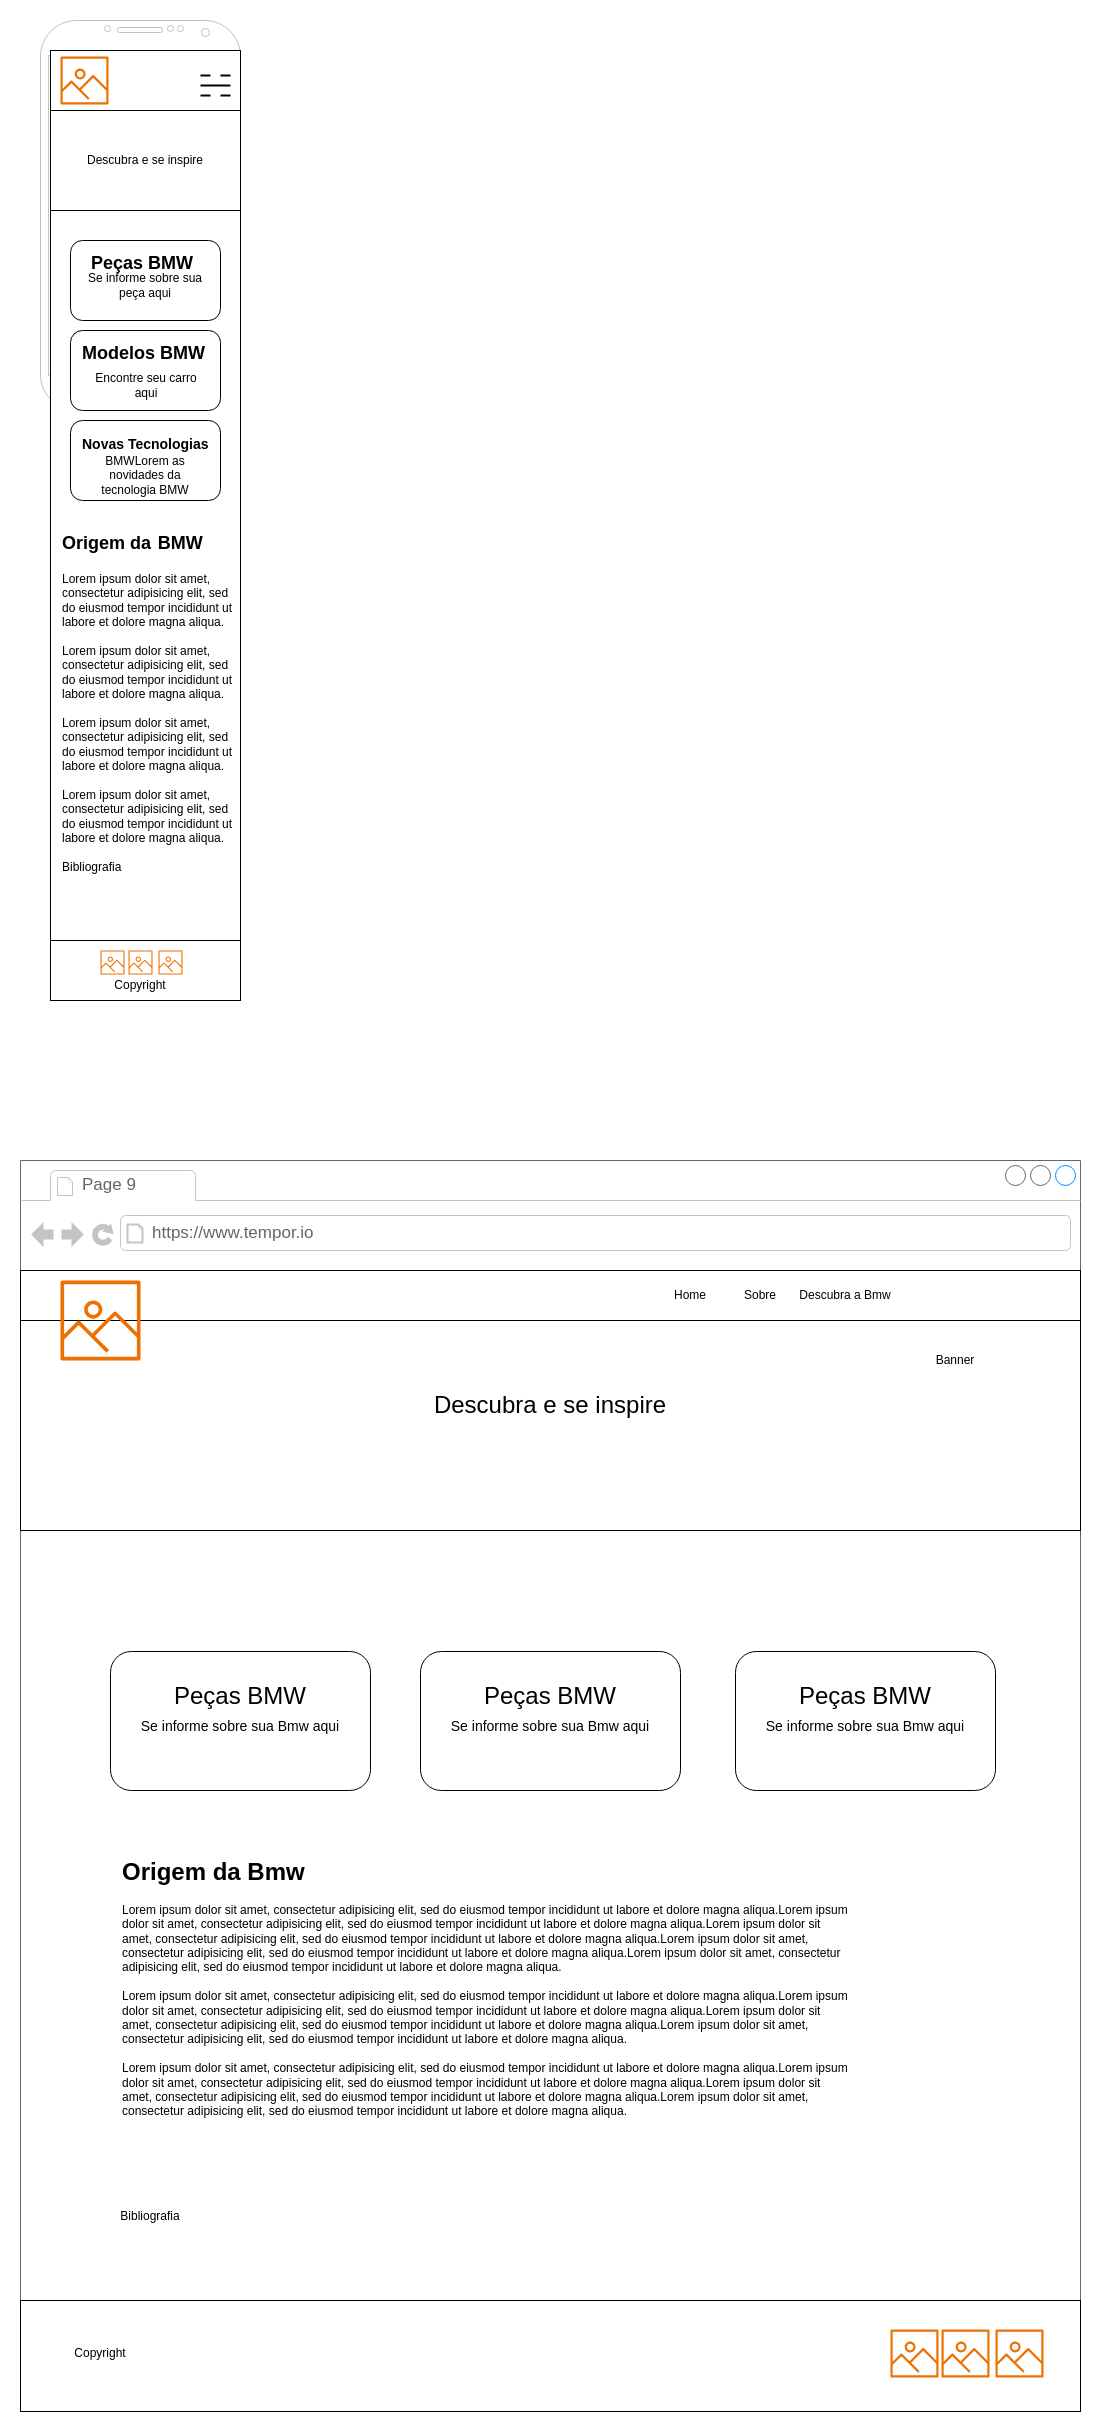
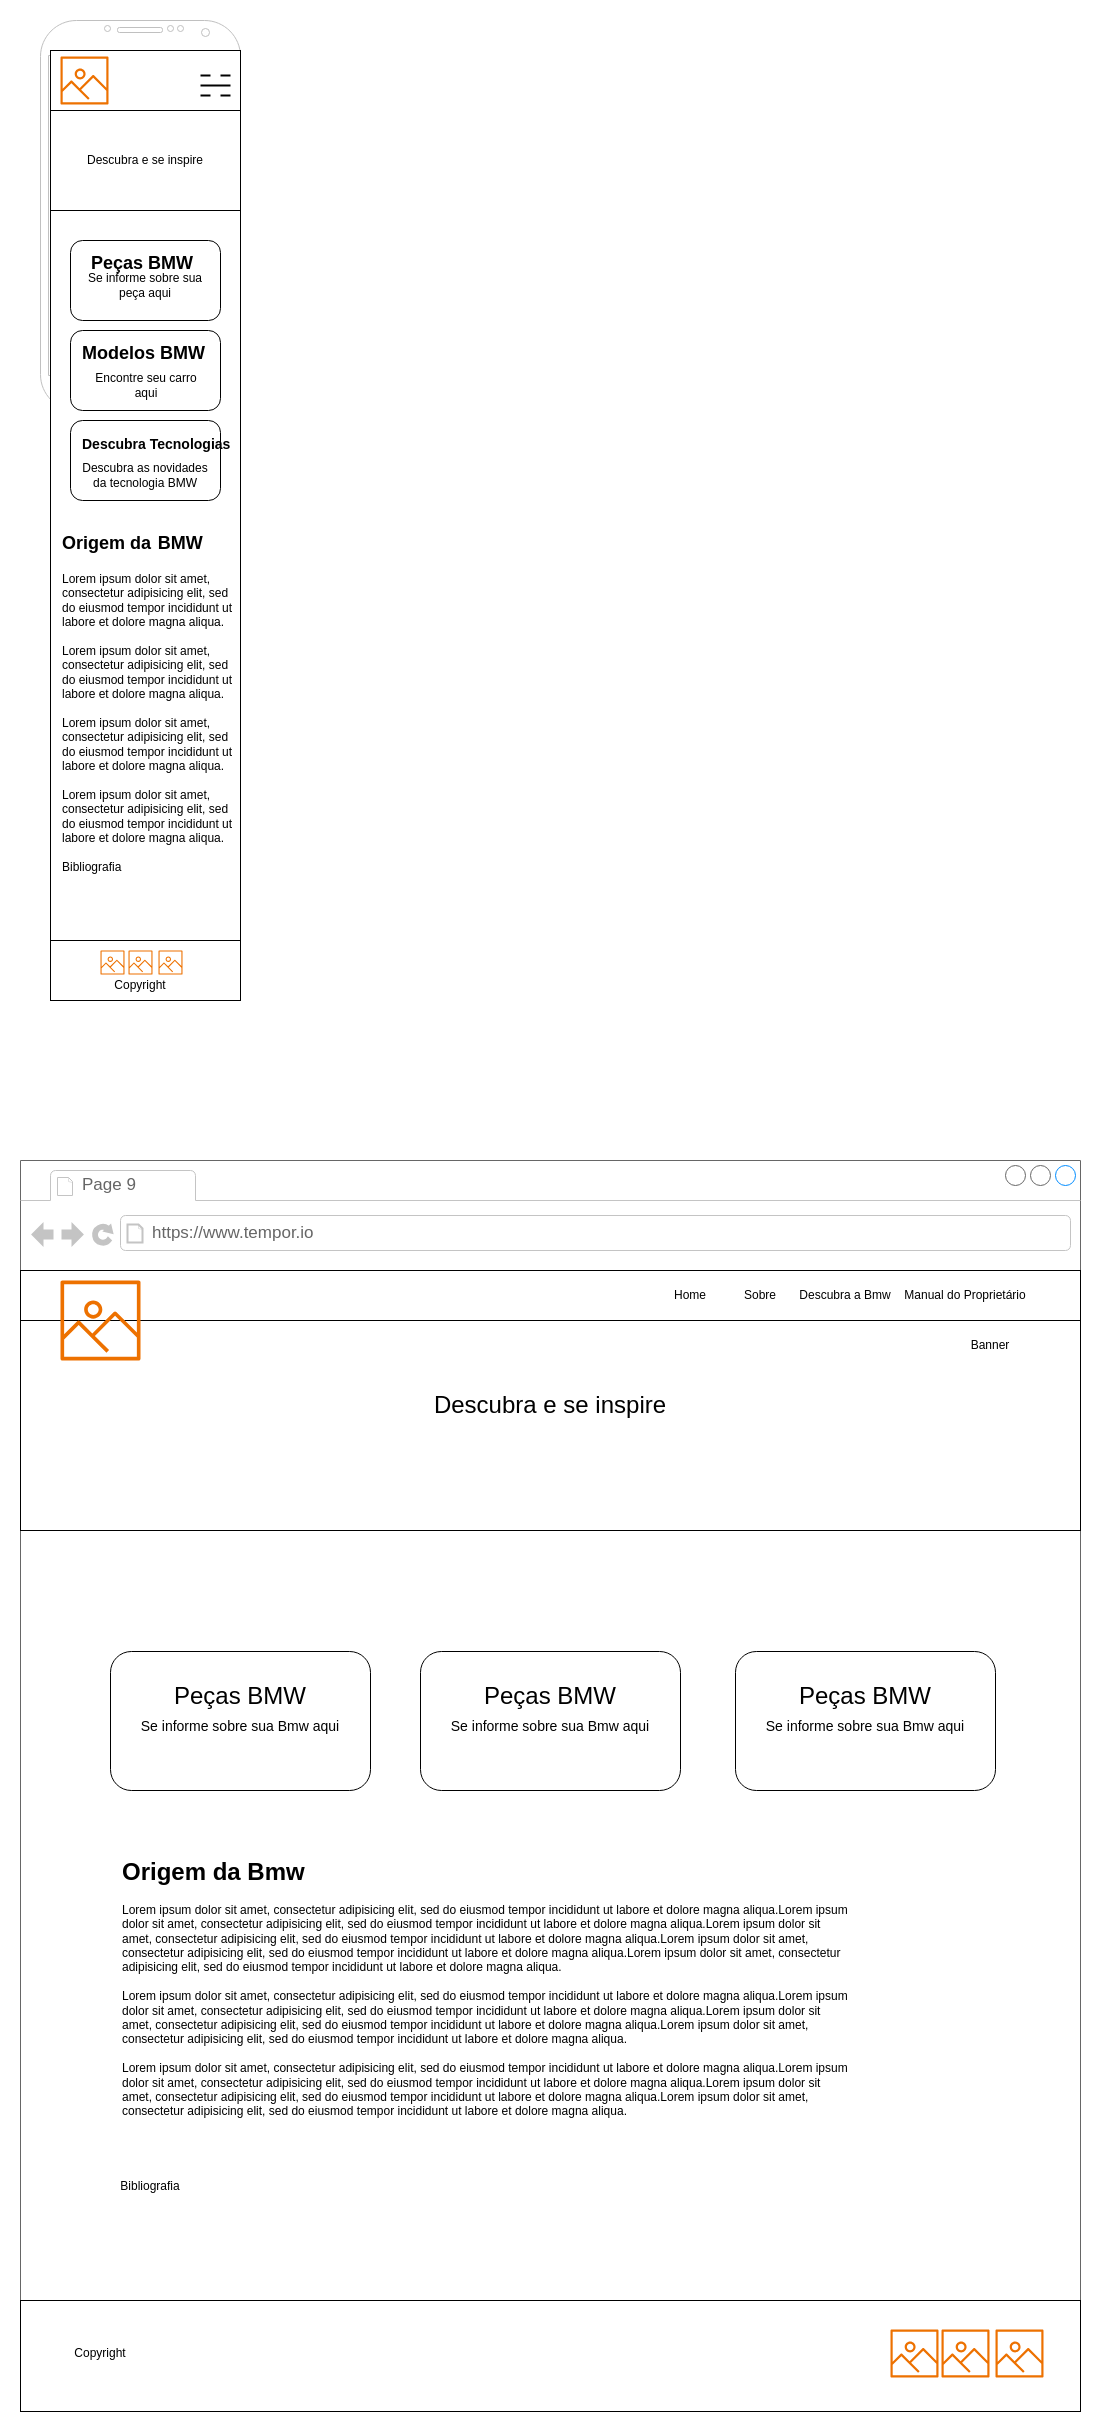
(135, 435) -> (145, 435)
(146, 476) -> (146, 476)
none -> (966, 1296)
(956, 1361) -> (991, 1346)
(151, 2217) -> (151, 2187)
